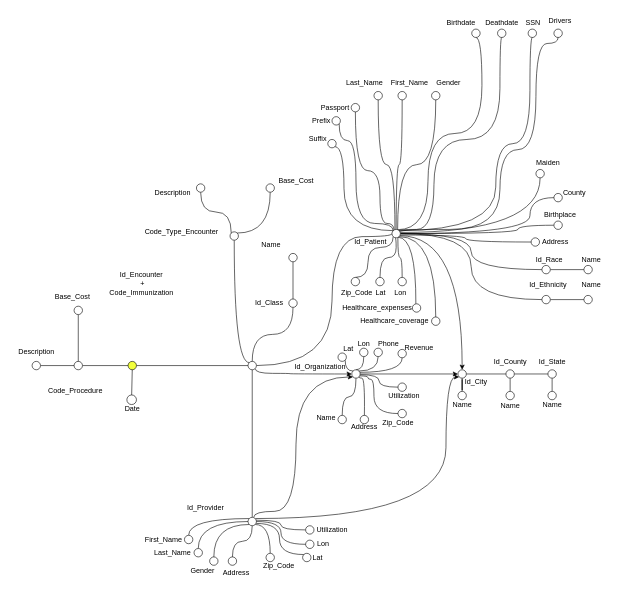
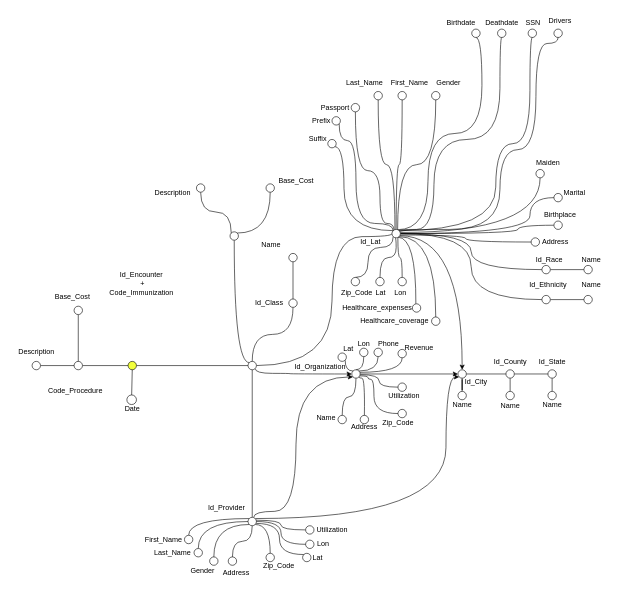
(575, 193) -> (575, 193)
(182, 236) -> none
(371, 242) -> (371, 242)
(206, 509) -> (227, 509)
